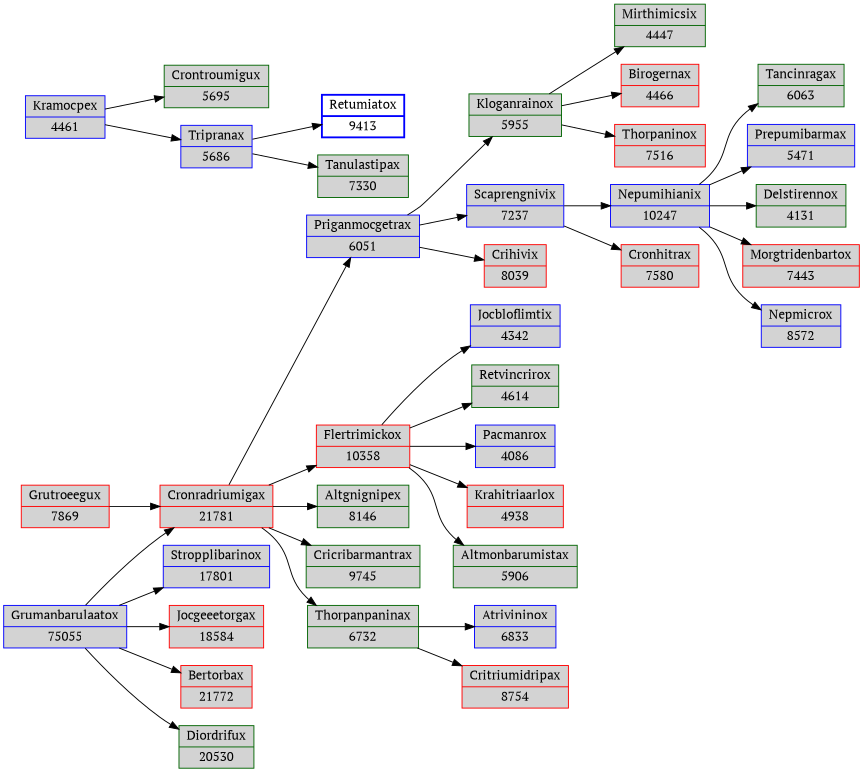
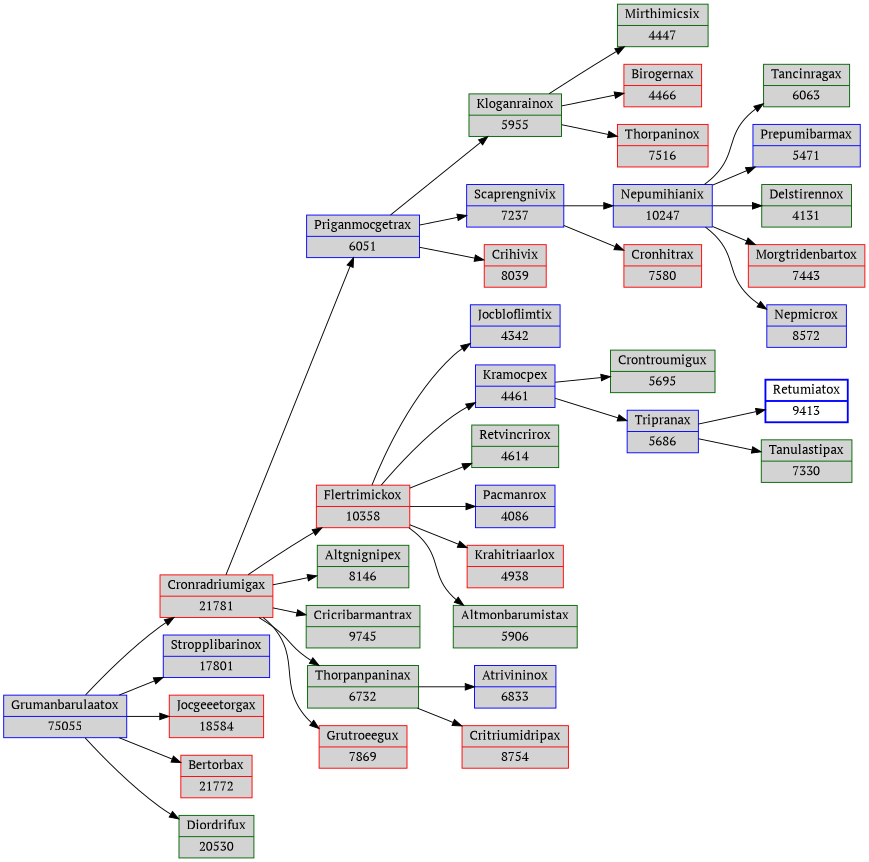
none -> (421, 443)
(130, 506) -> (289, 669)
